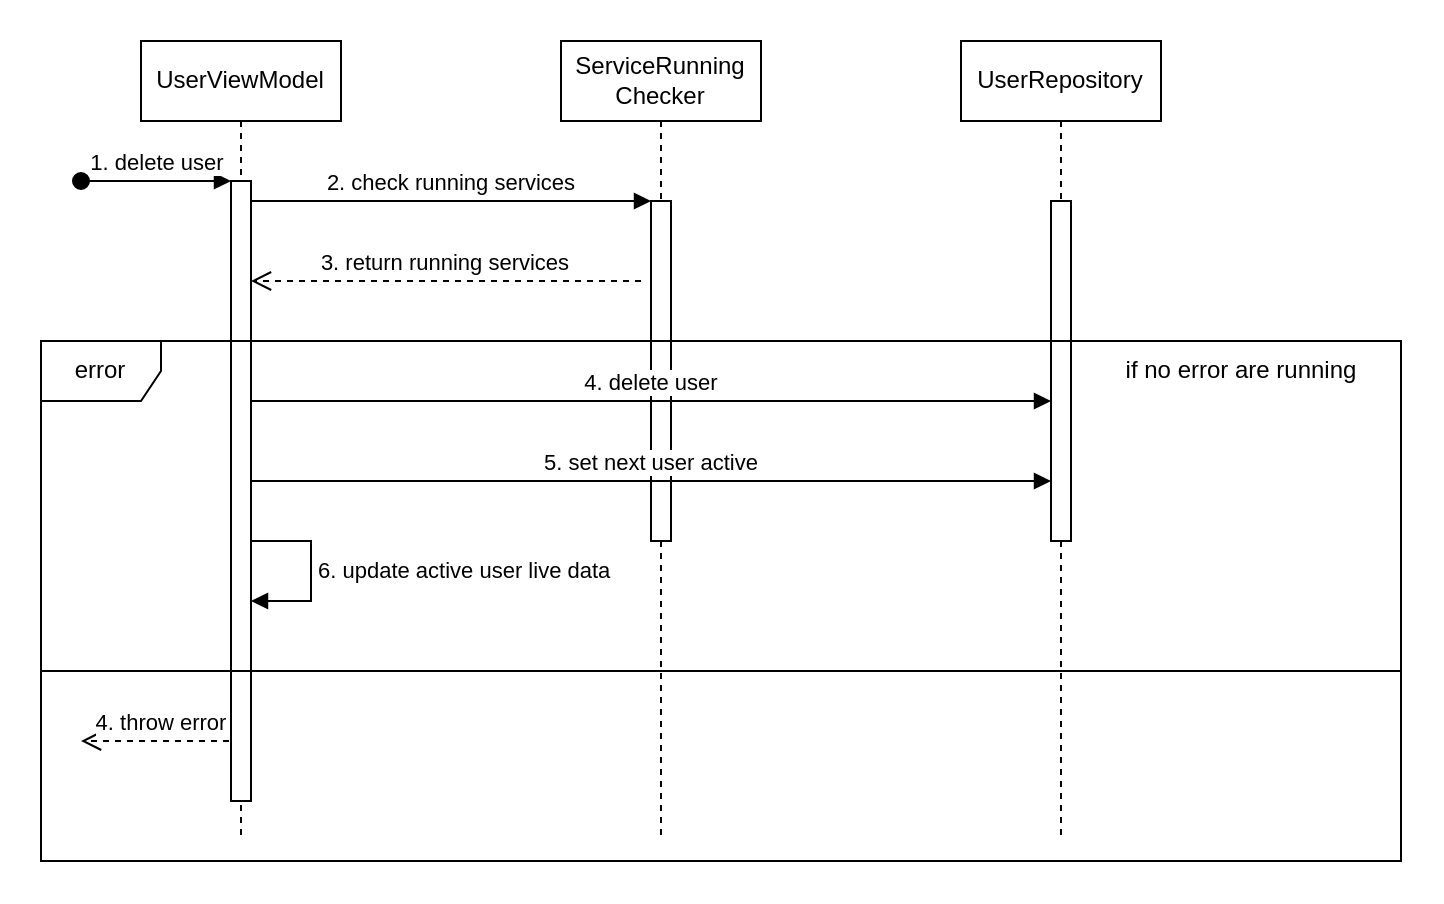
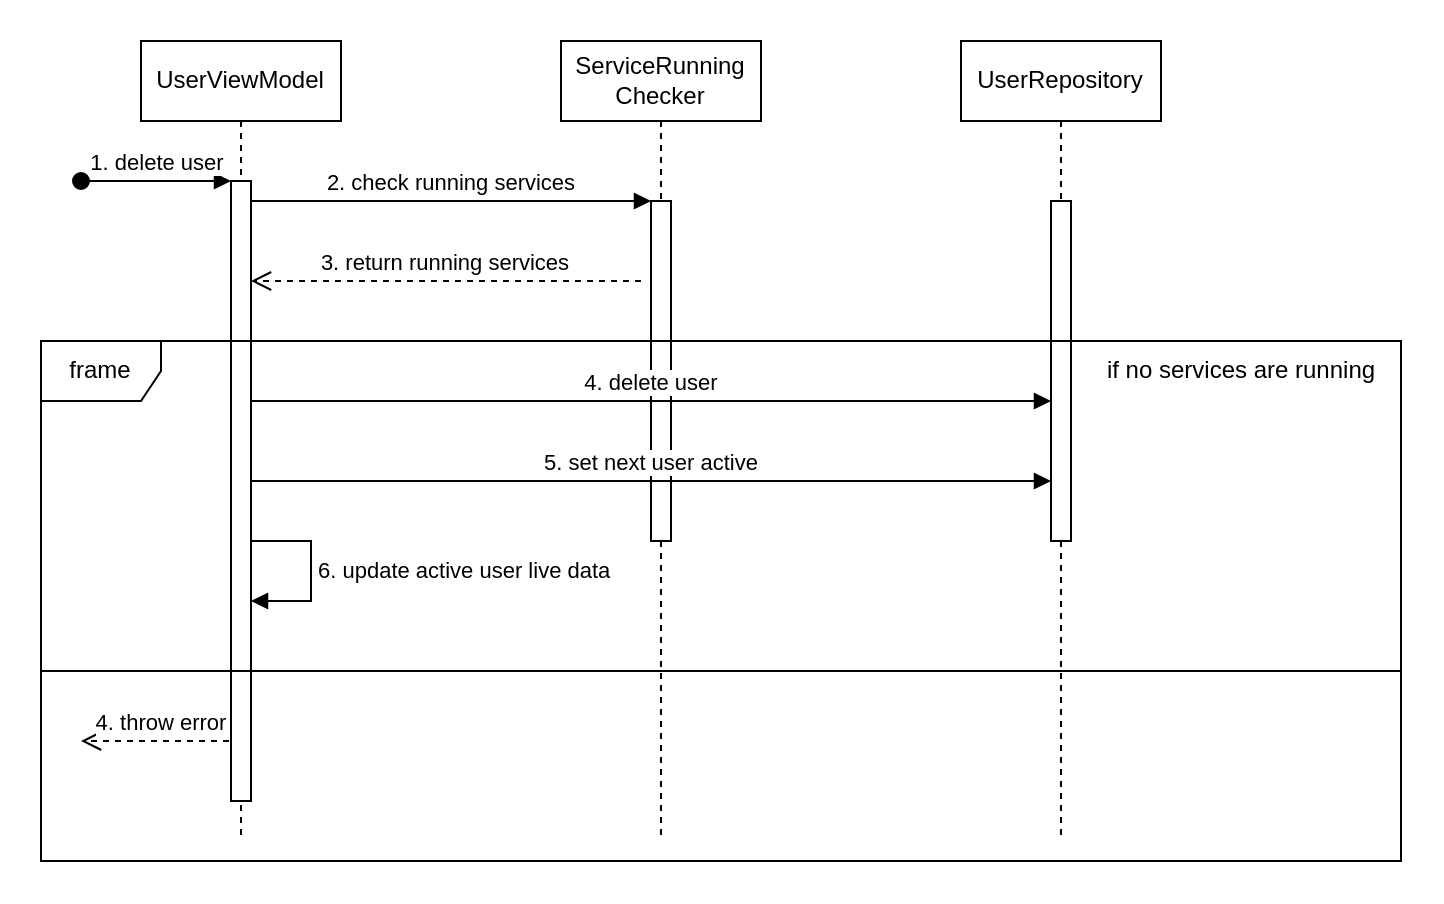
(101, 371) -> (101, 371)
(1242, 371) -> (1242, 371)
